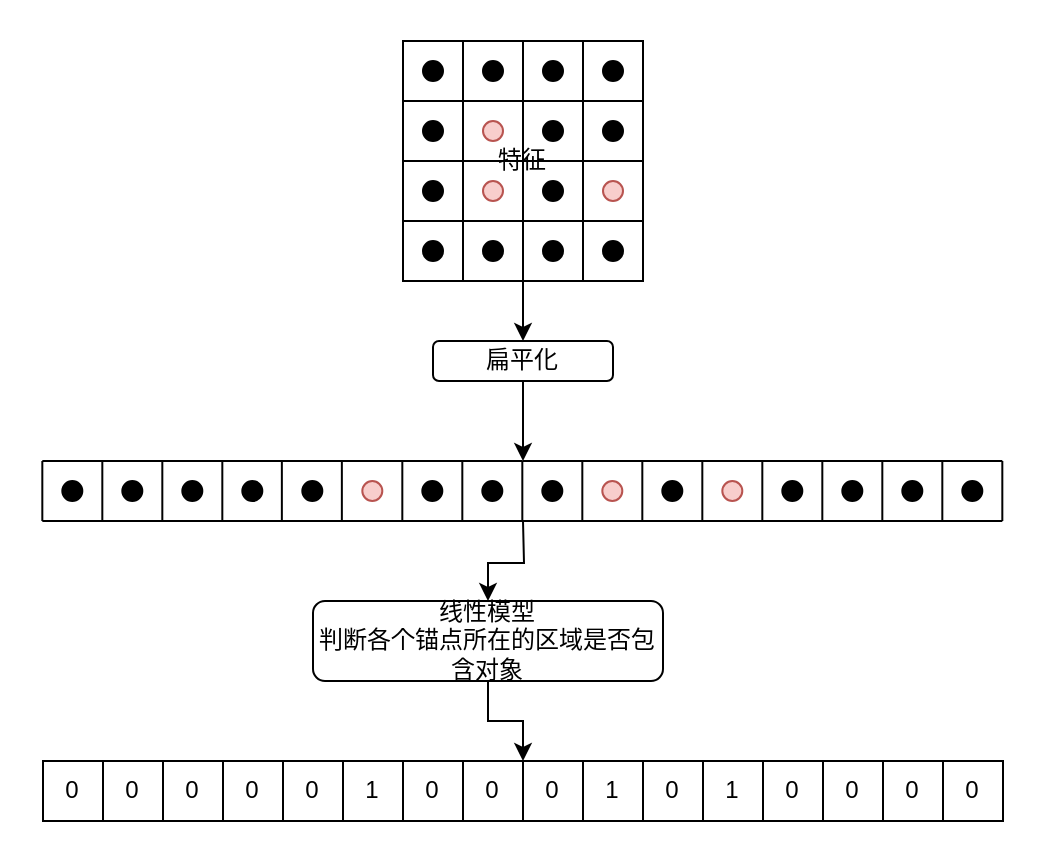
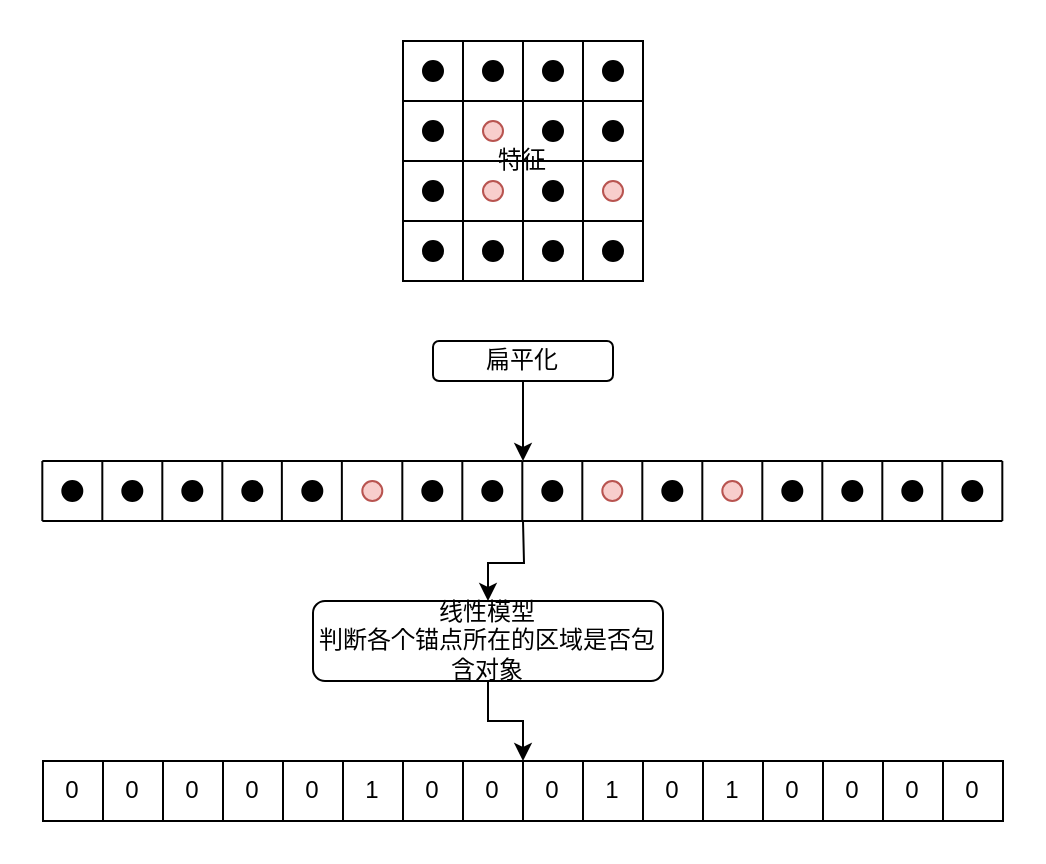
(523, 305) -> none
